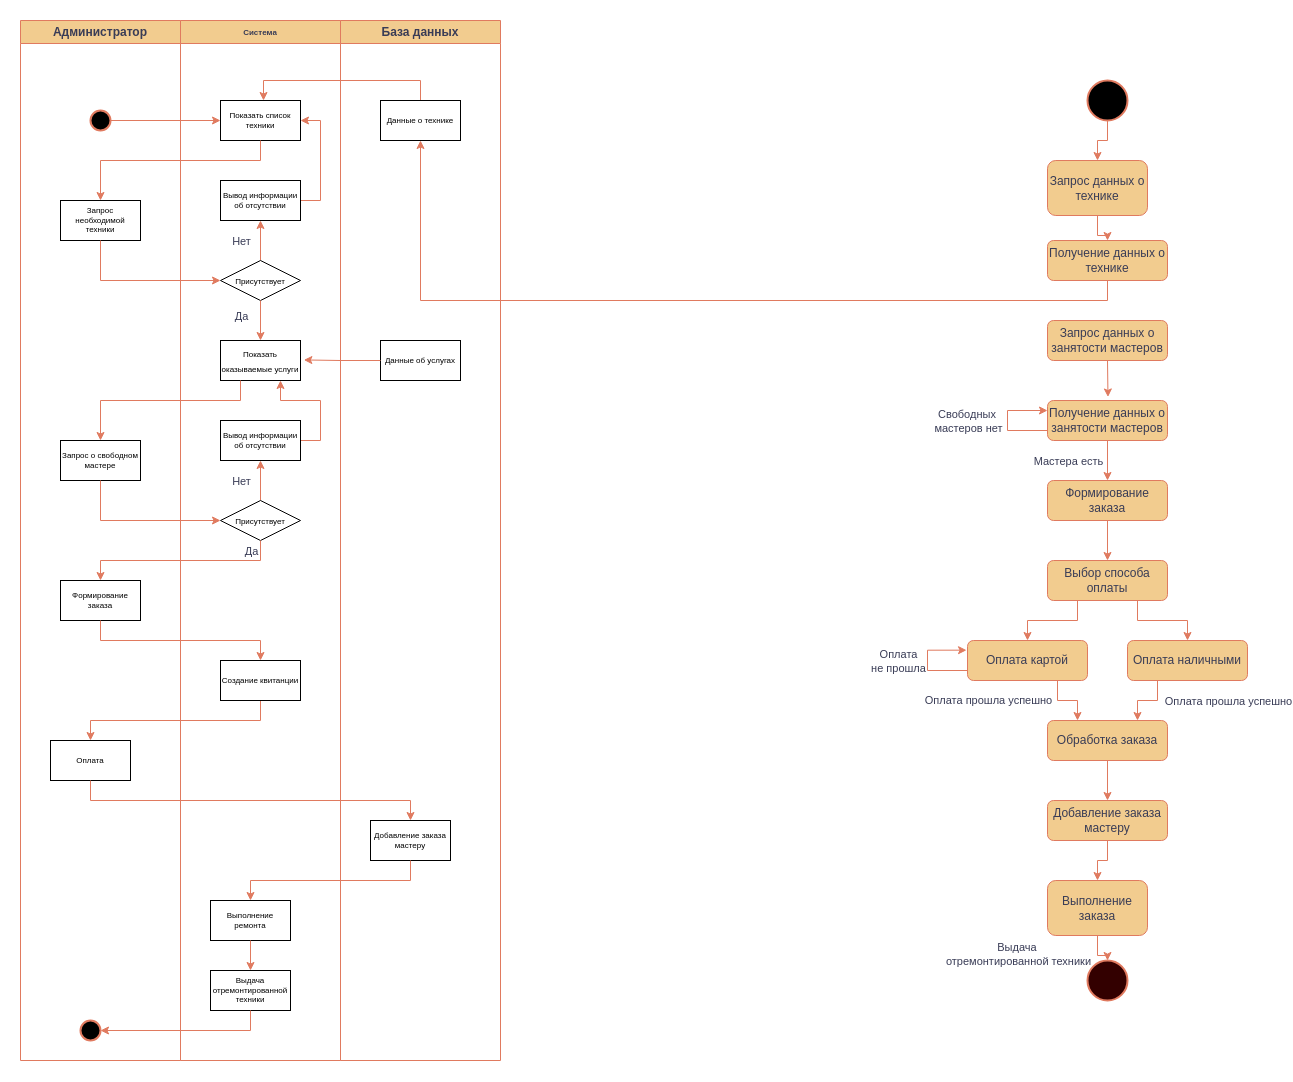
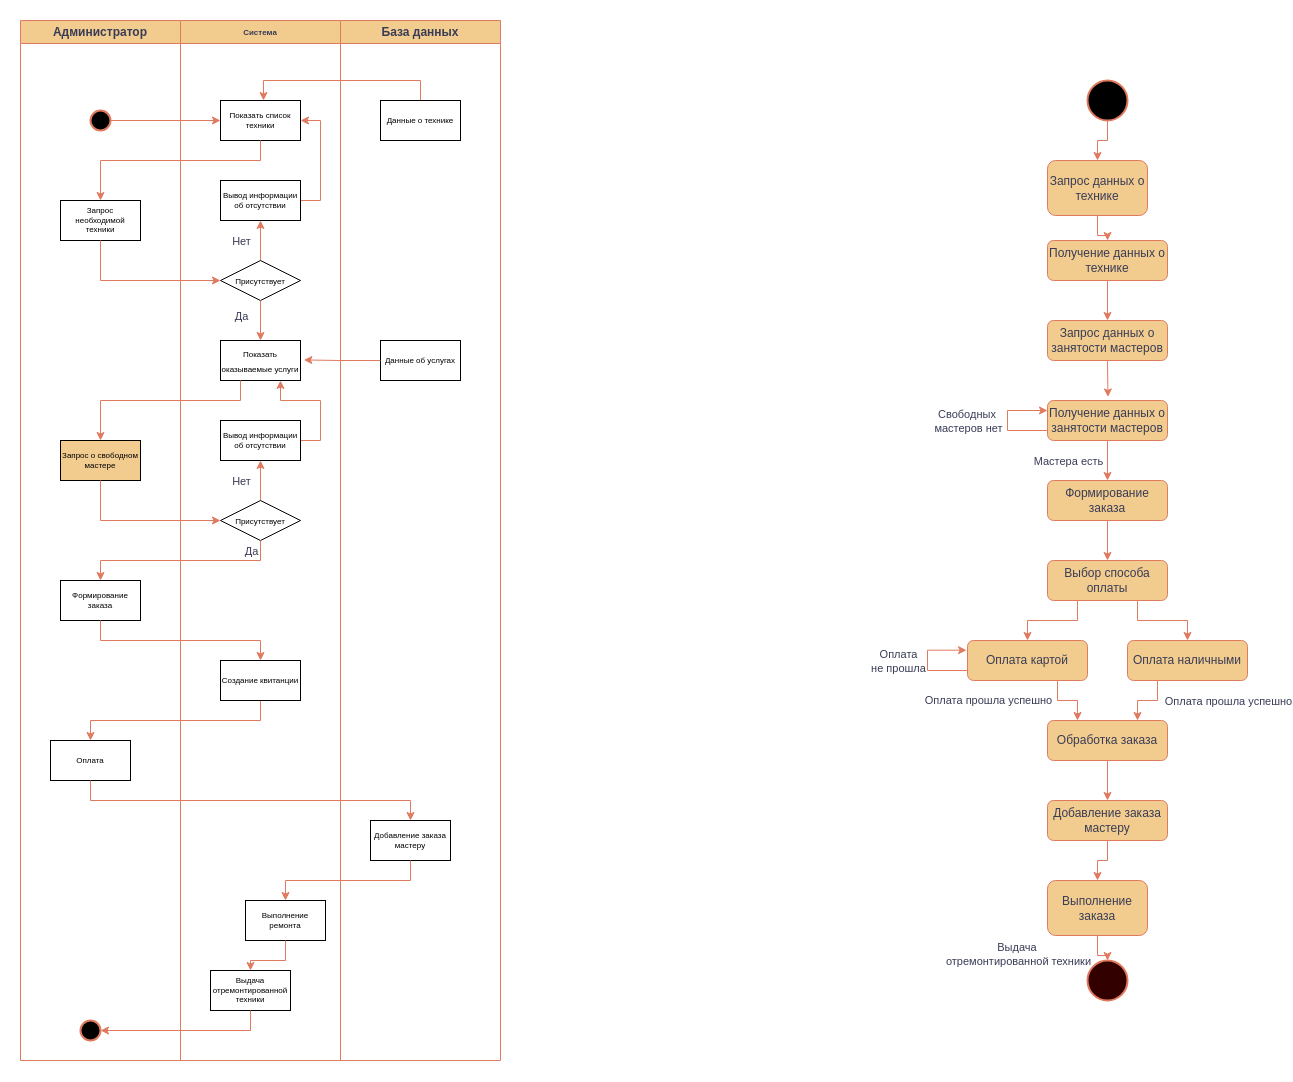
(690, 301) -> (1108, 306)
(101, 461) -> (101, 461)
(251, 921) -> (286, 921)
